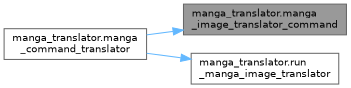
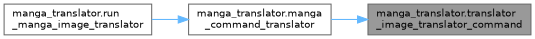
(265, 19) -> (449, 19)
(164, 56) -> (165, 19)
